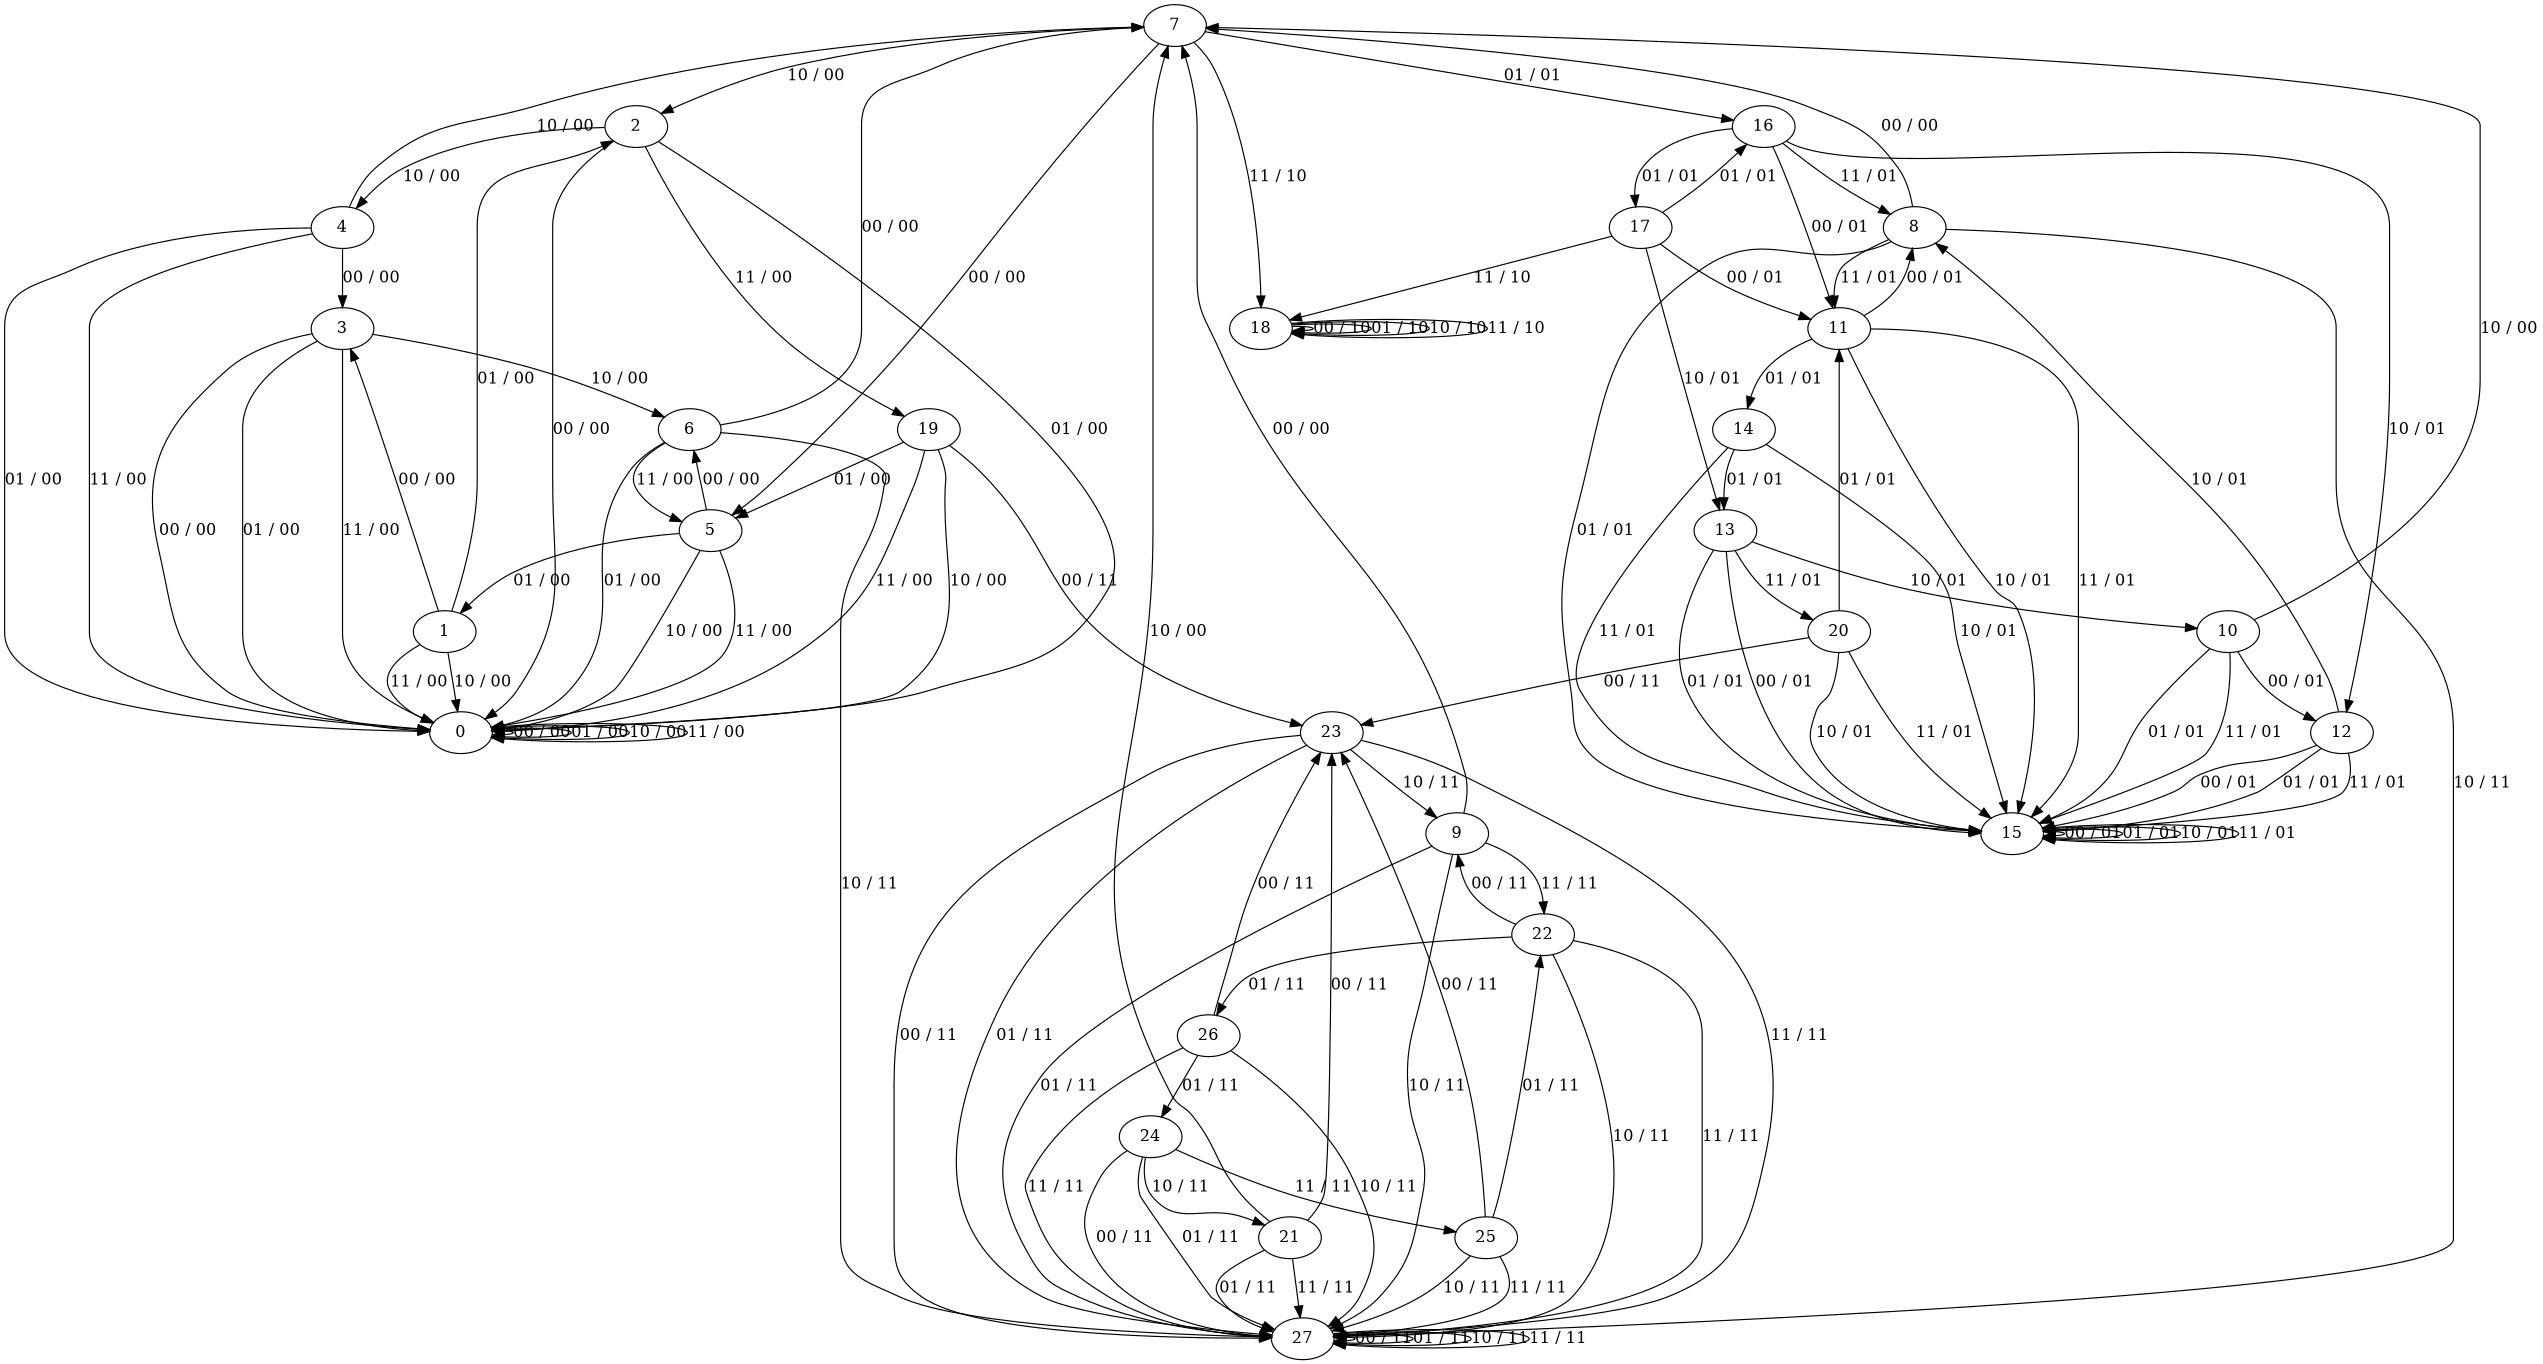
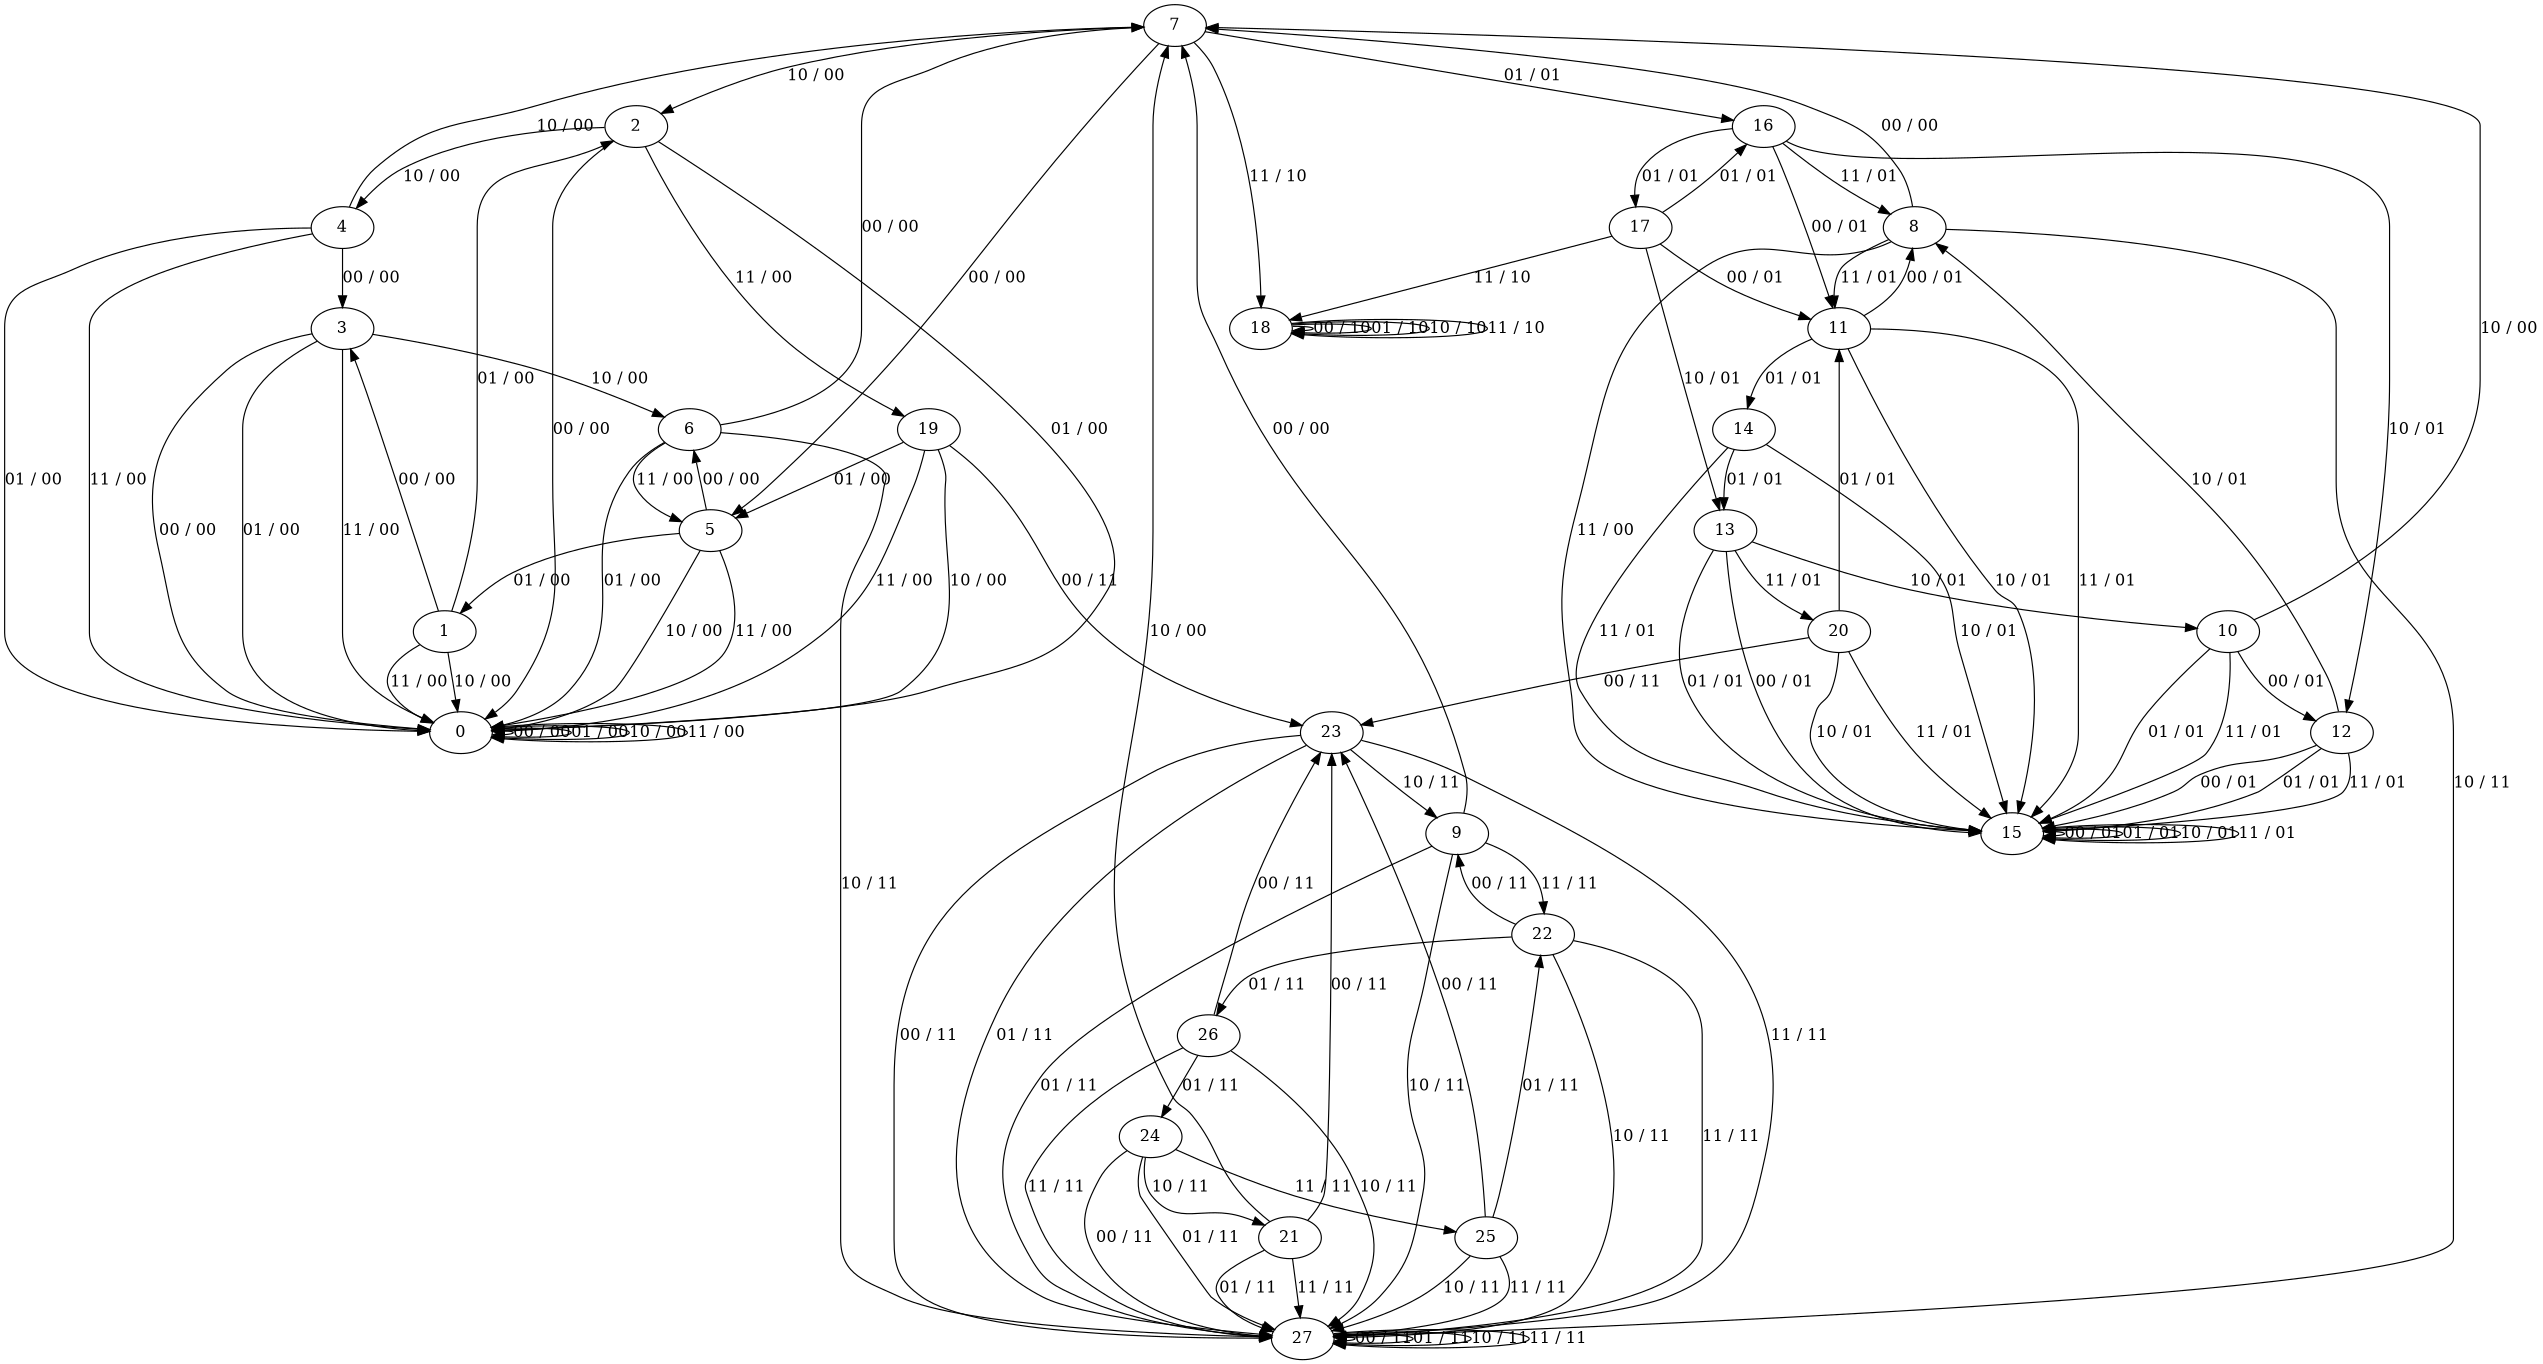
(1606, 531) -> (1606, 531)
